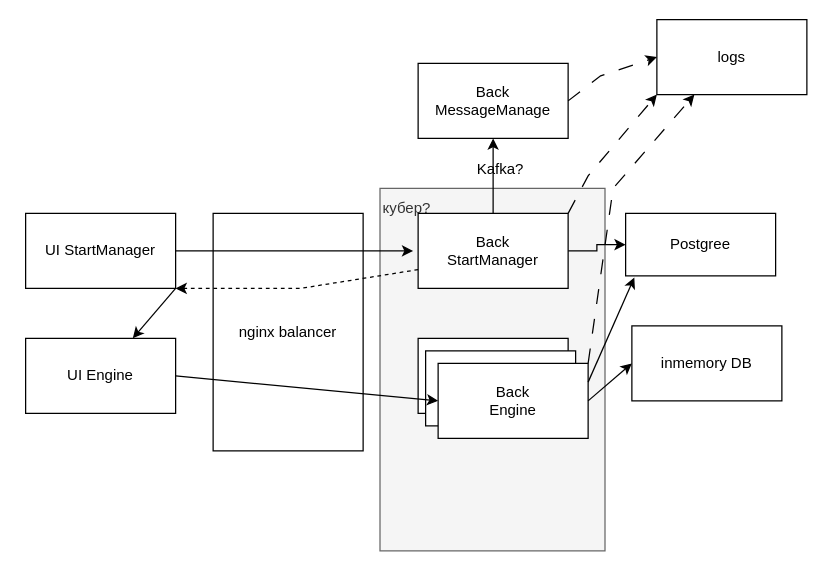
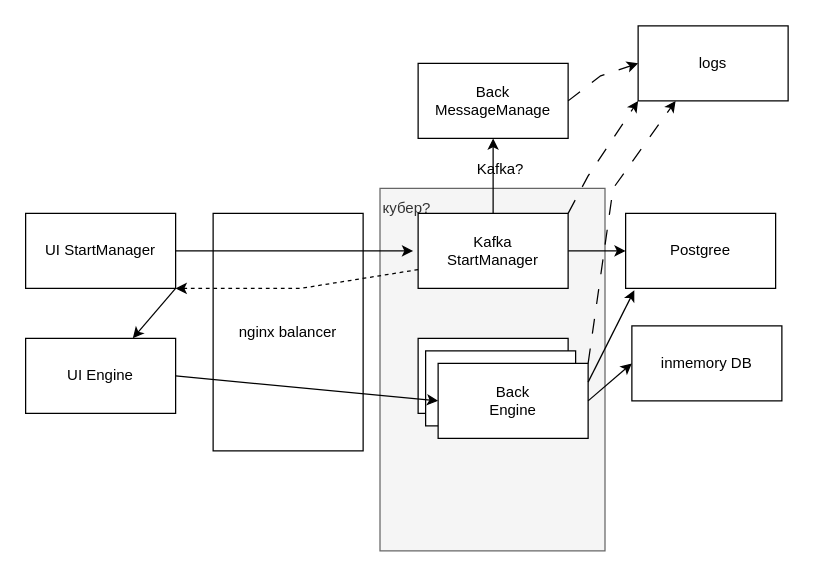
(732, 57) -> (713, 63)
(701, 244) -> (701, 251)
(493, 251) -> (493, 251)
